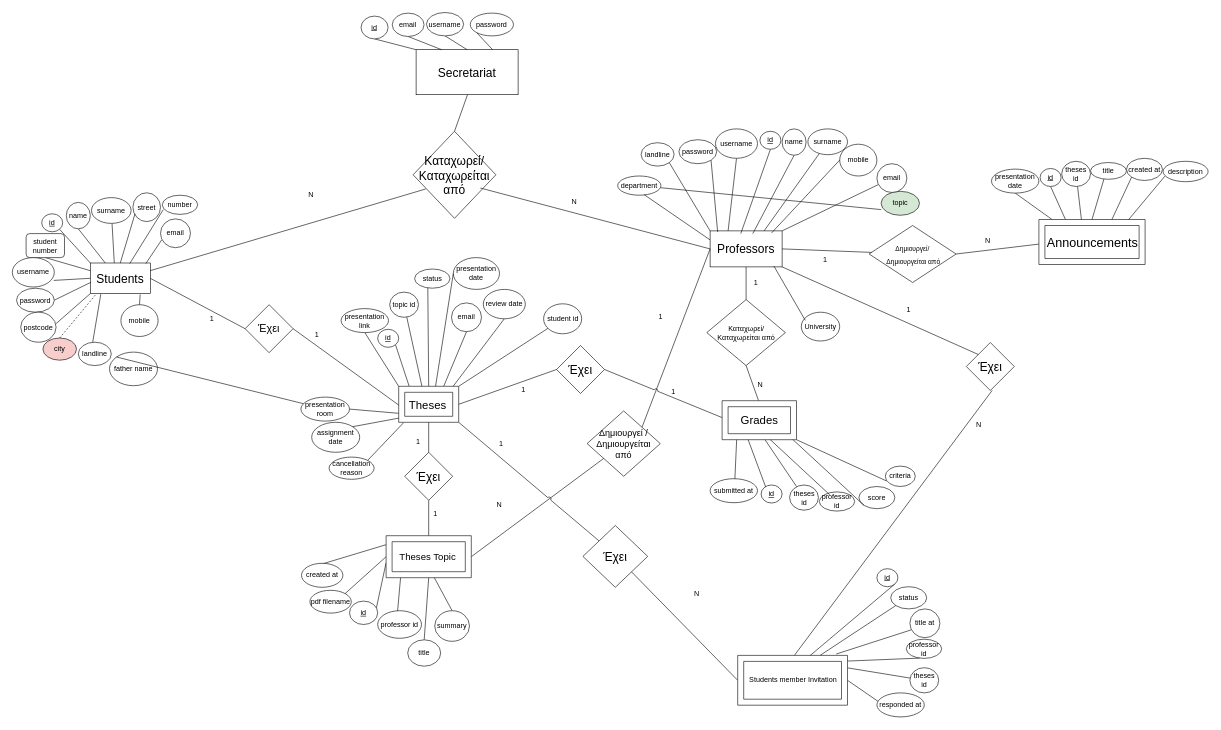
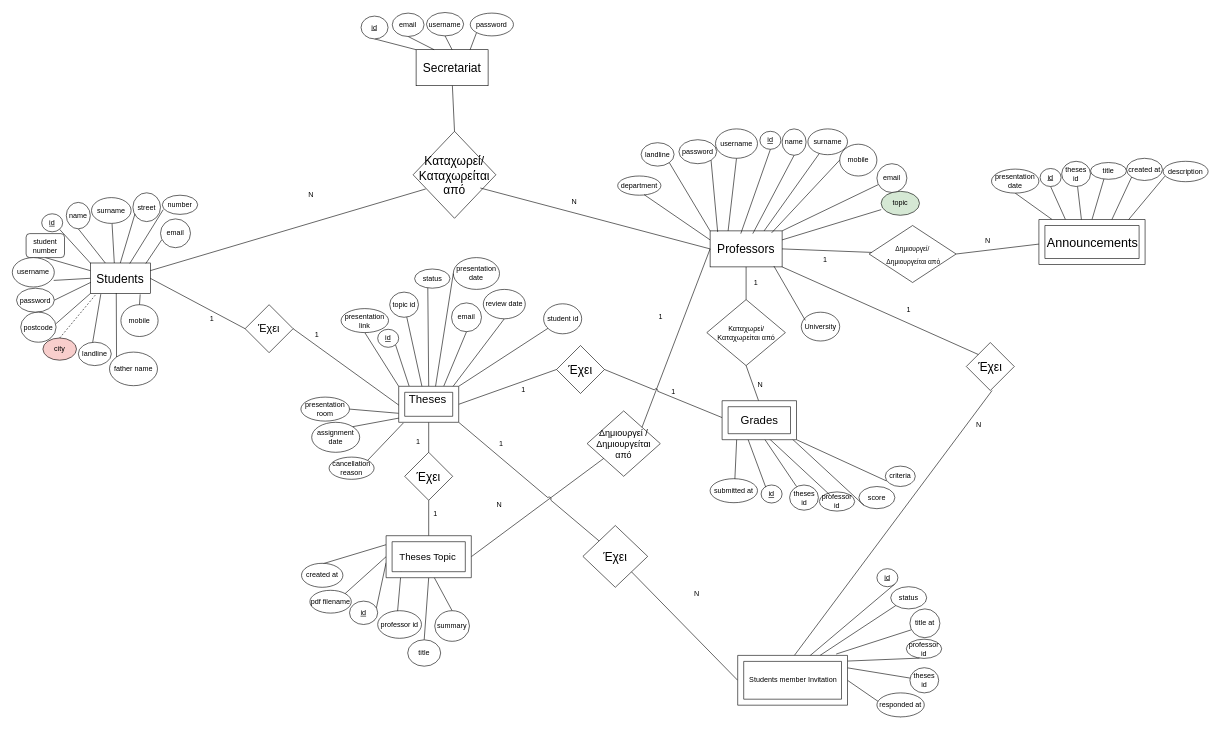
(467, 72) -> (452, 68)
(772, 199) -> (832, 224)
(210, 380) -> (116, 325)
(428, 405) -> (428, 399)
